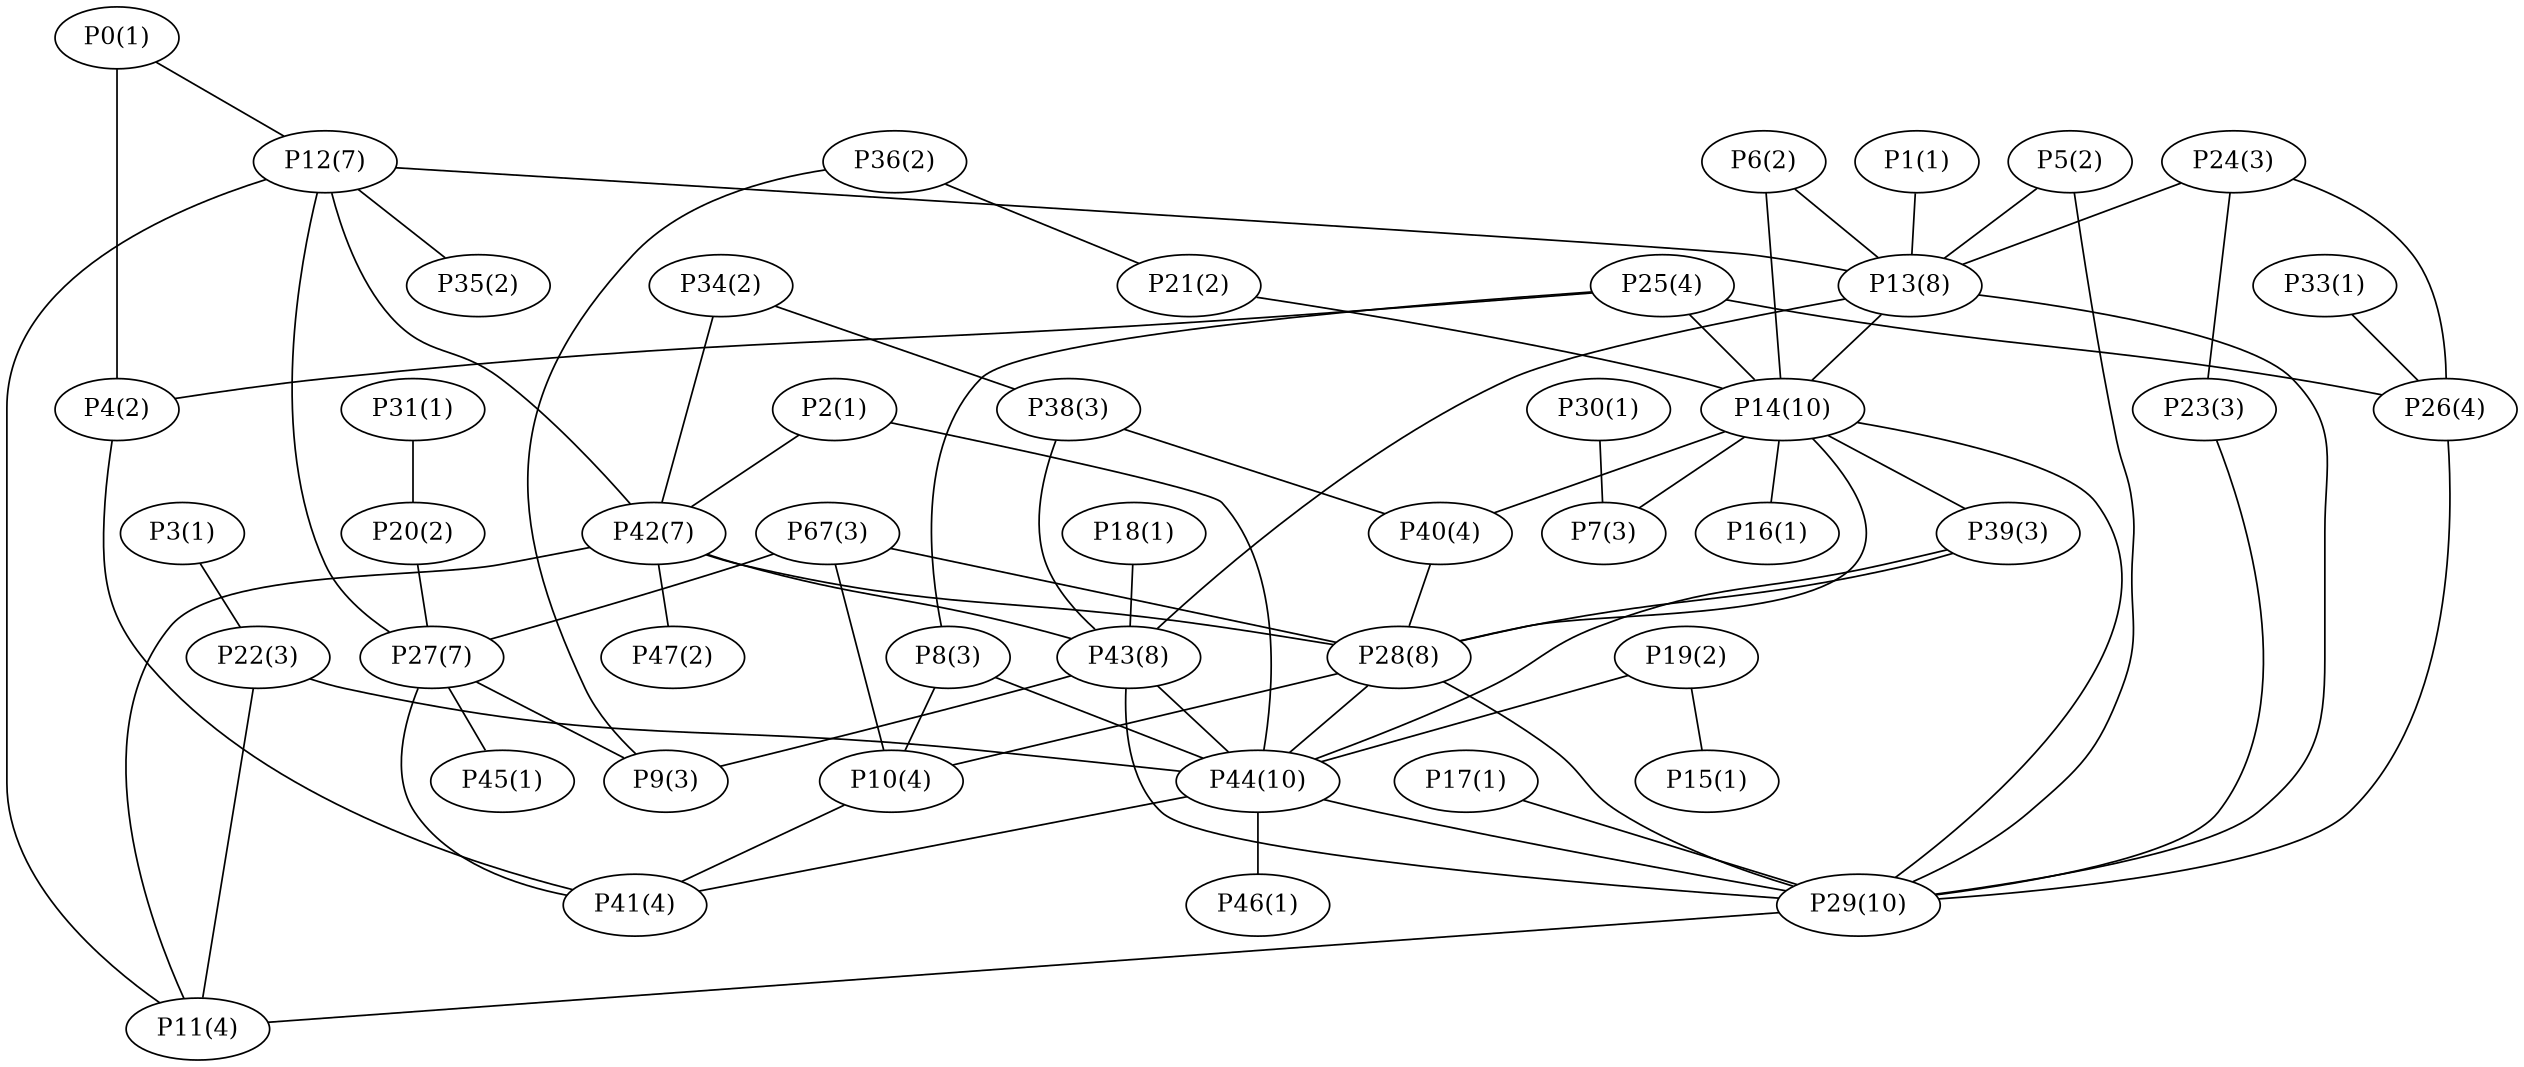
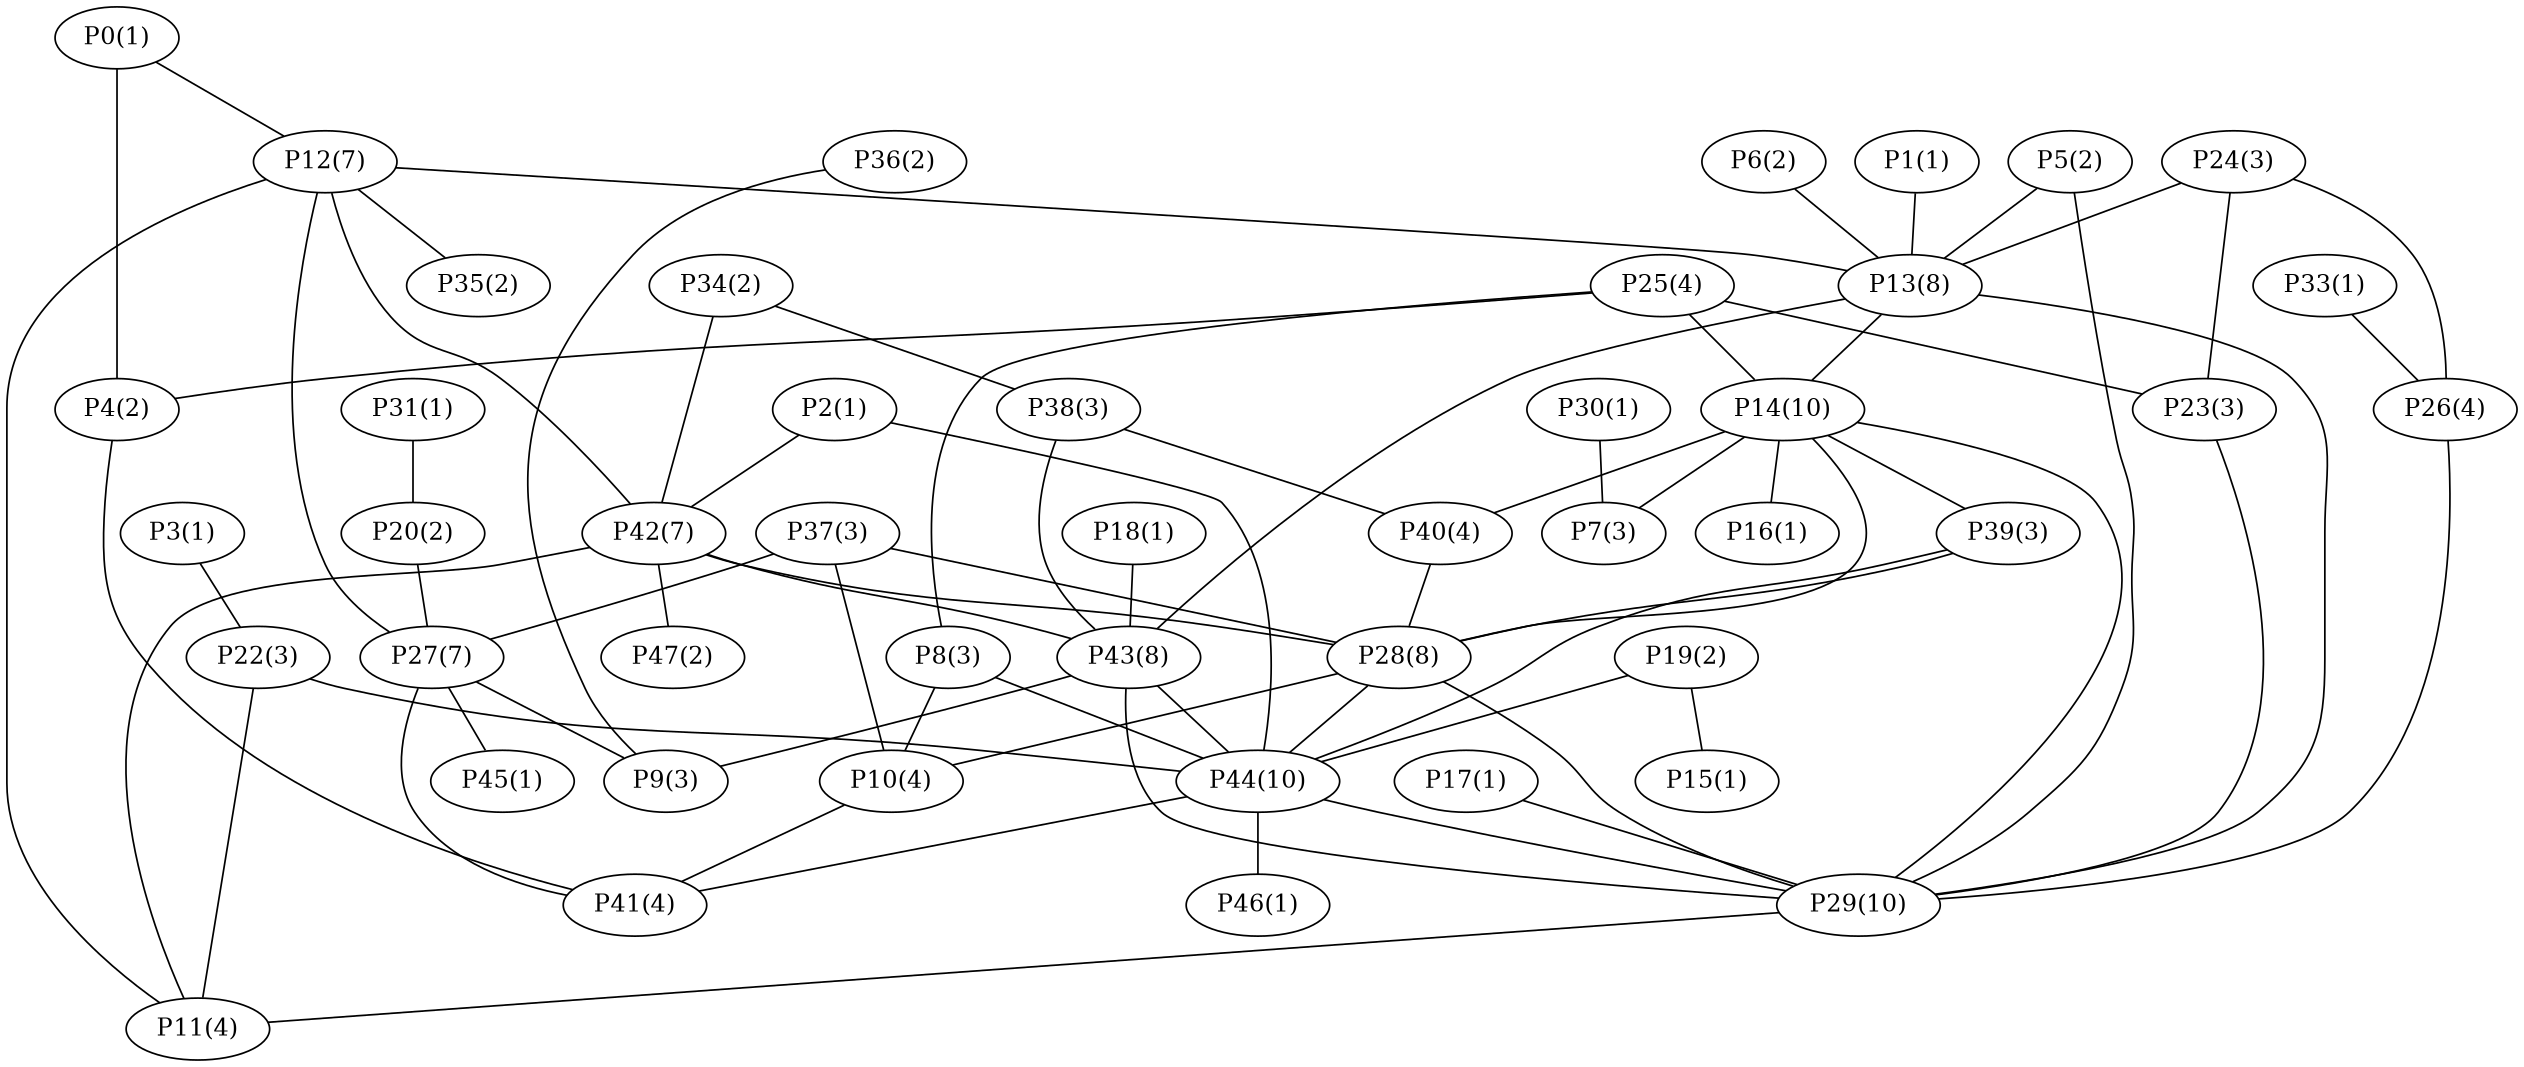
(1189, 286) -> none
(1773, 286) -> none
(2054, 347) -> (1933, 348)
(828, 533) -> (828, 533)
